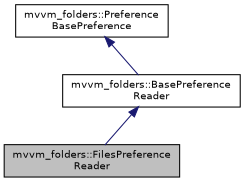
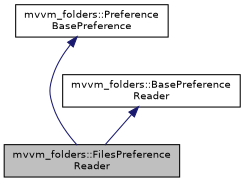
(125, 60) -> (50, 96)
